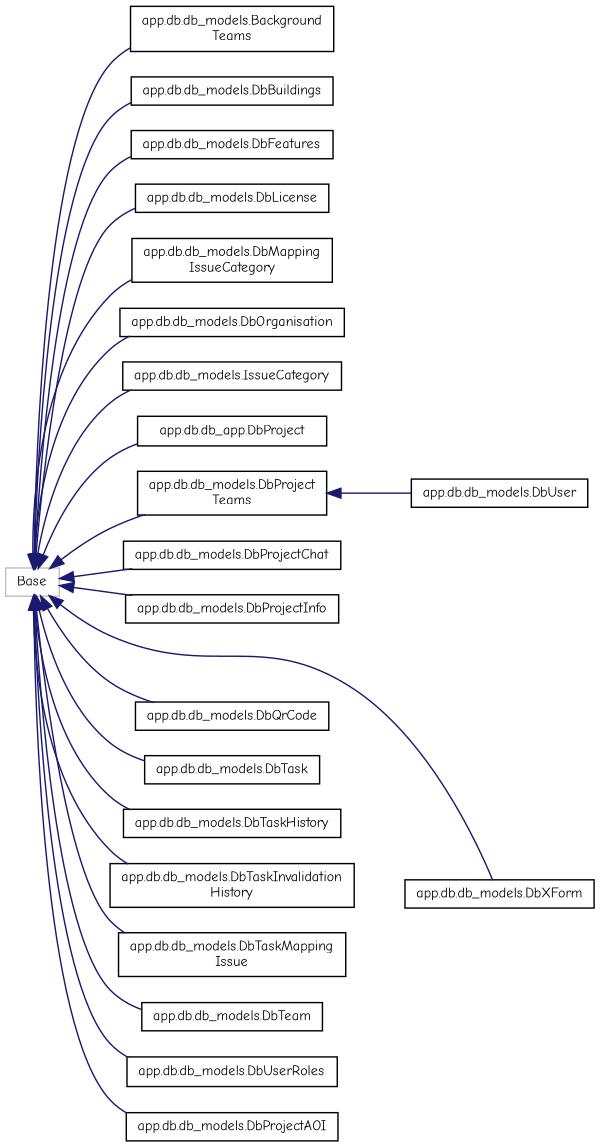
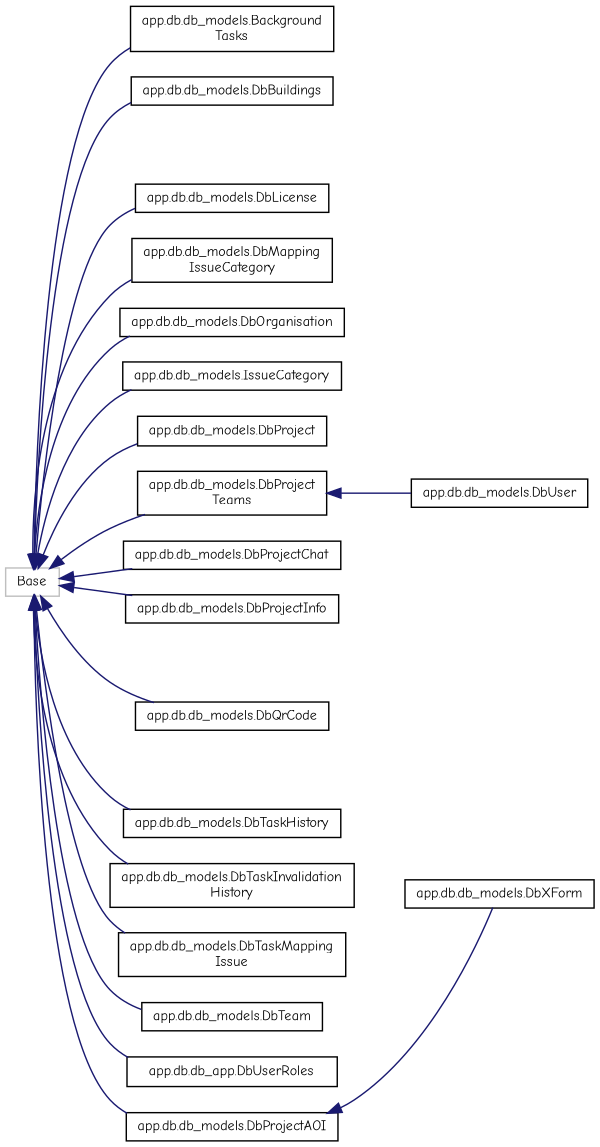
(232, 29) -> (232, 29)
(232, 145) -> none
(232, 431) -> (232, 431)
(322, 672) -> (432, 1020)
(232, 770) -> none
(232, 1072) -> (232, 1072)
